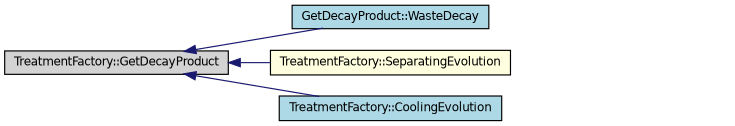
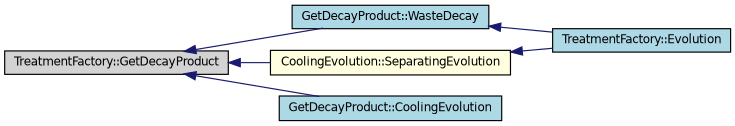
none -> (642, 40)
(390, 63) -> (390, 63)
(390, 108) -> (390, 108)
